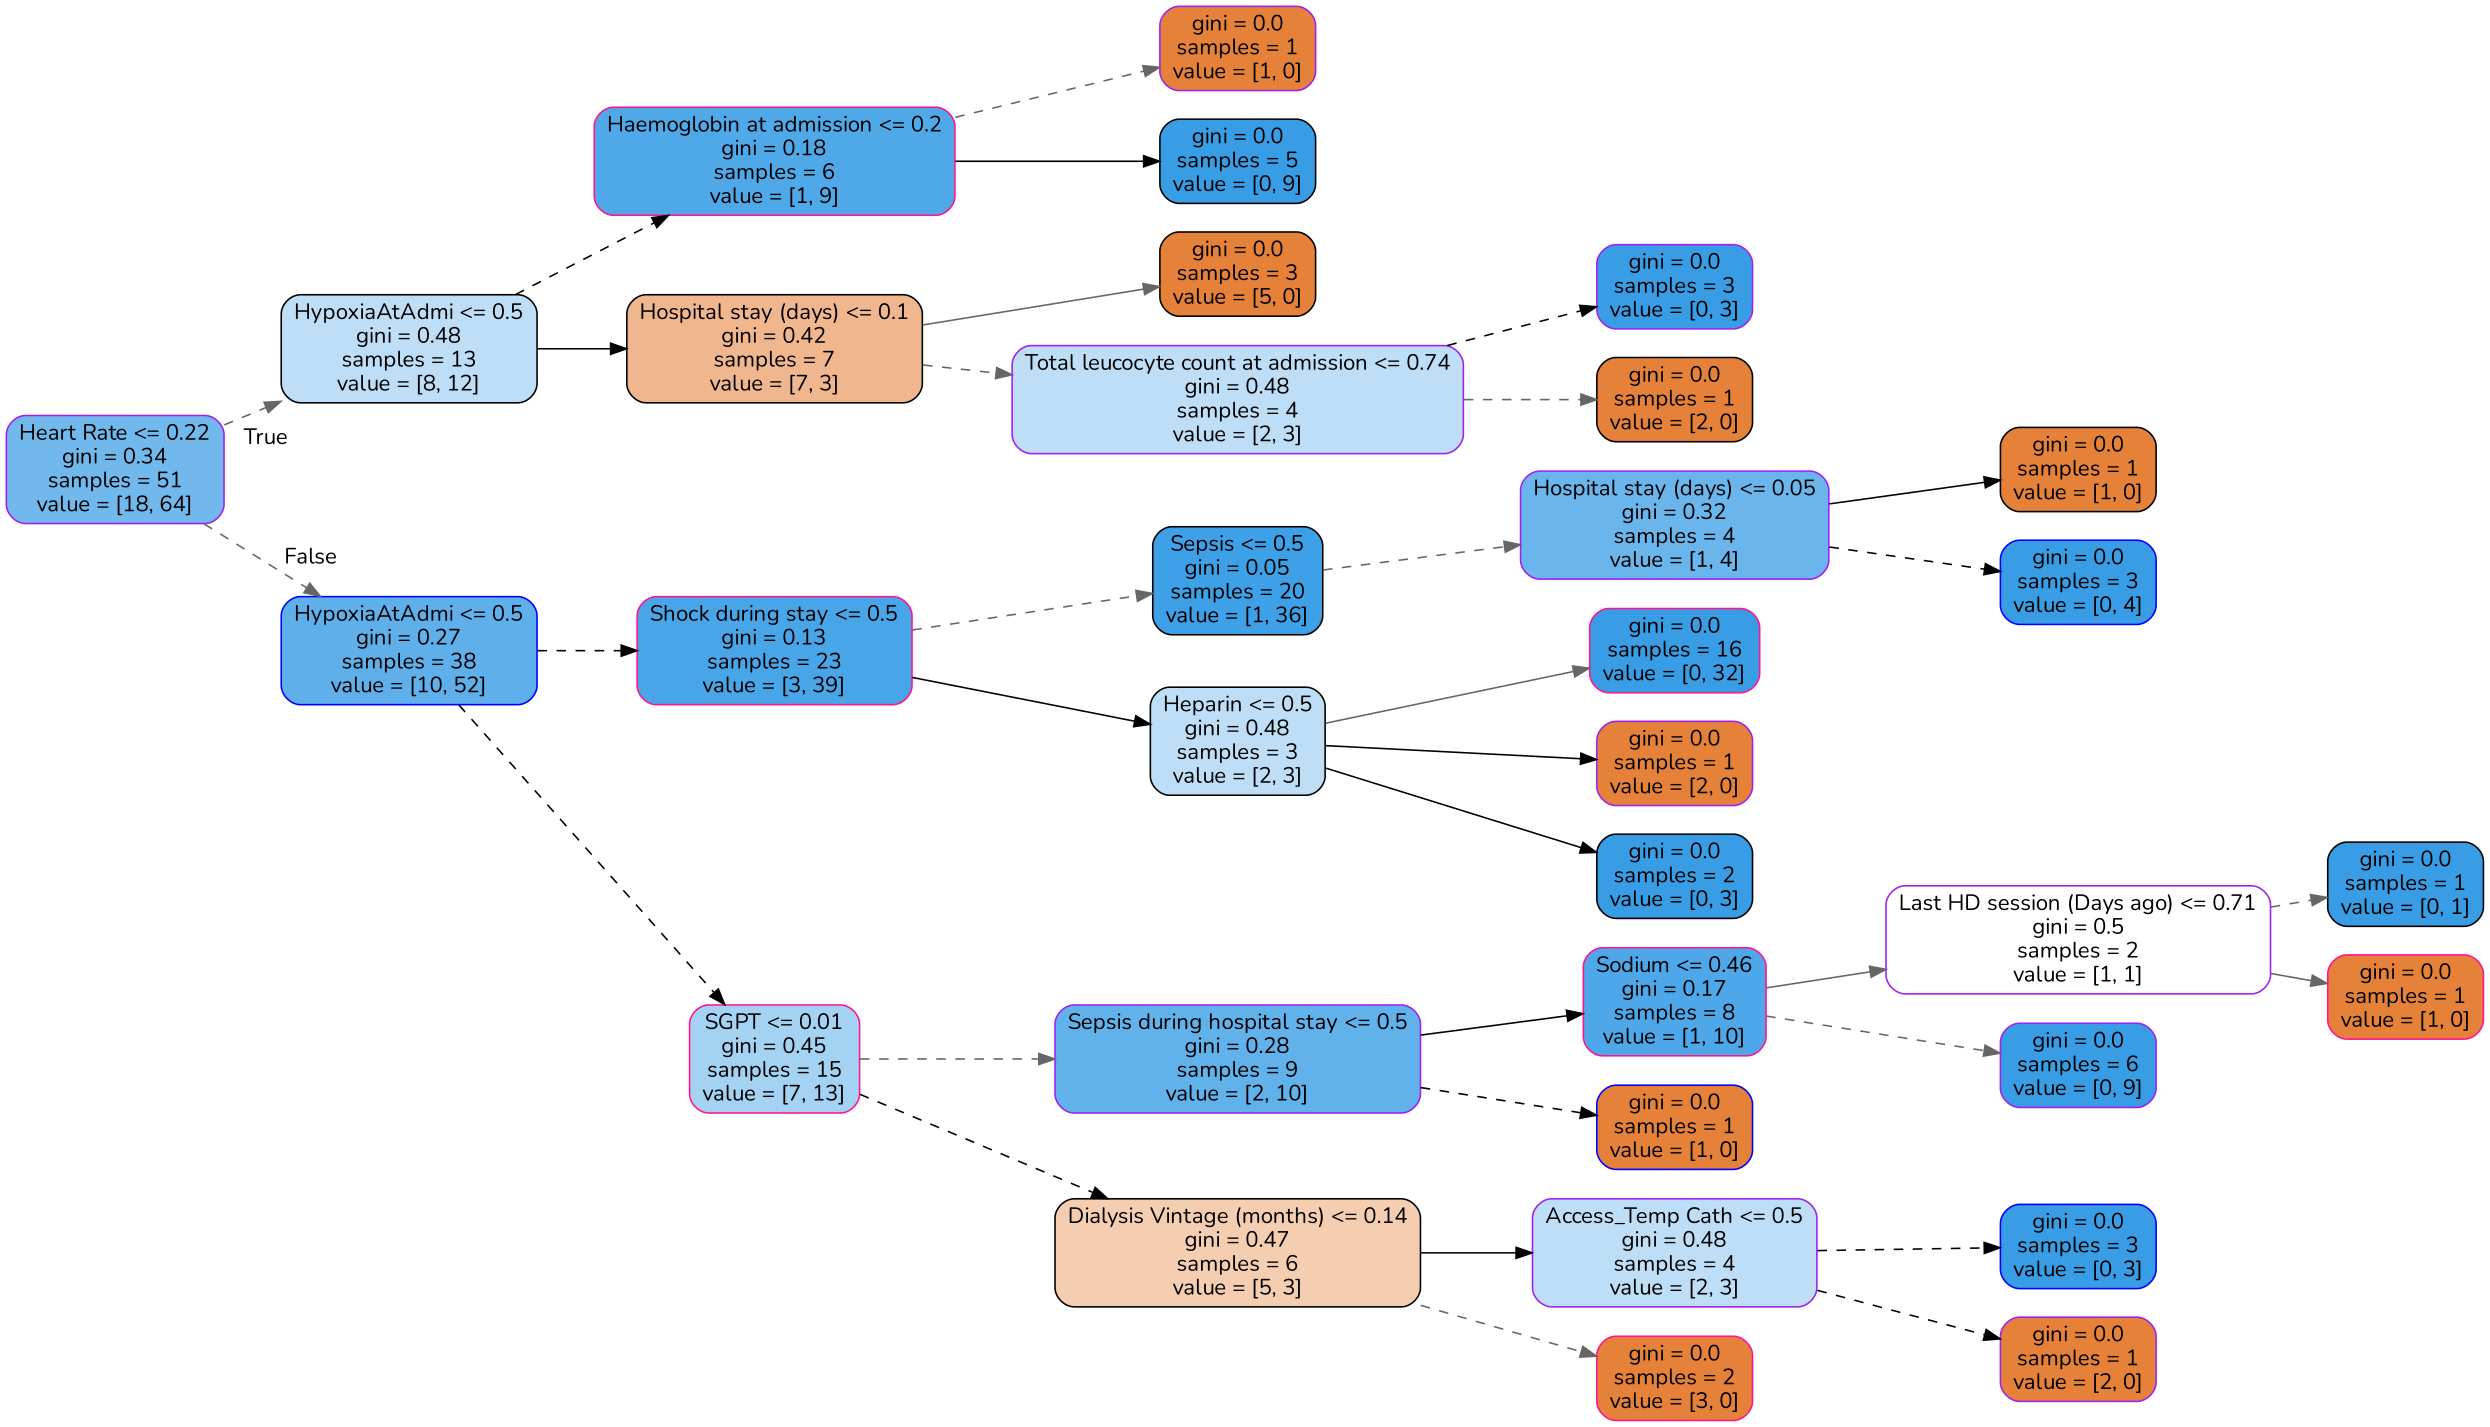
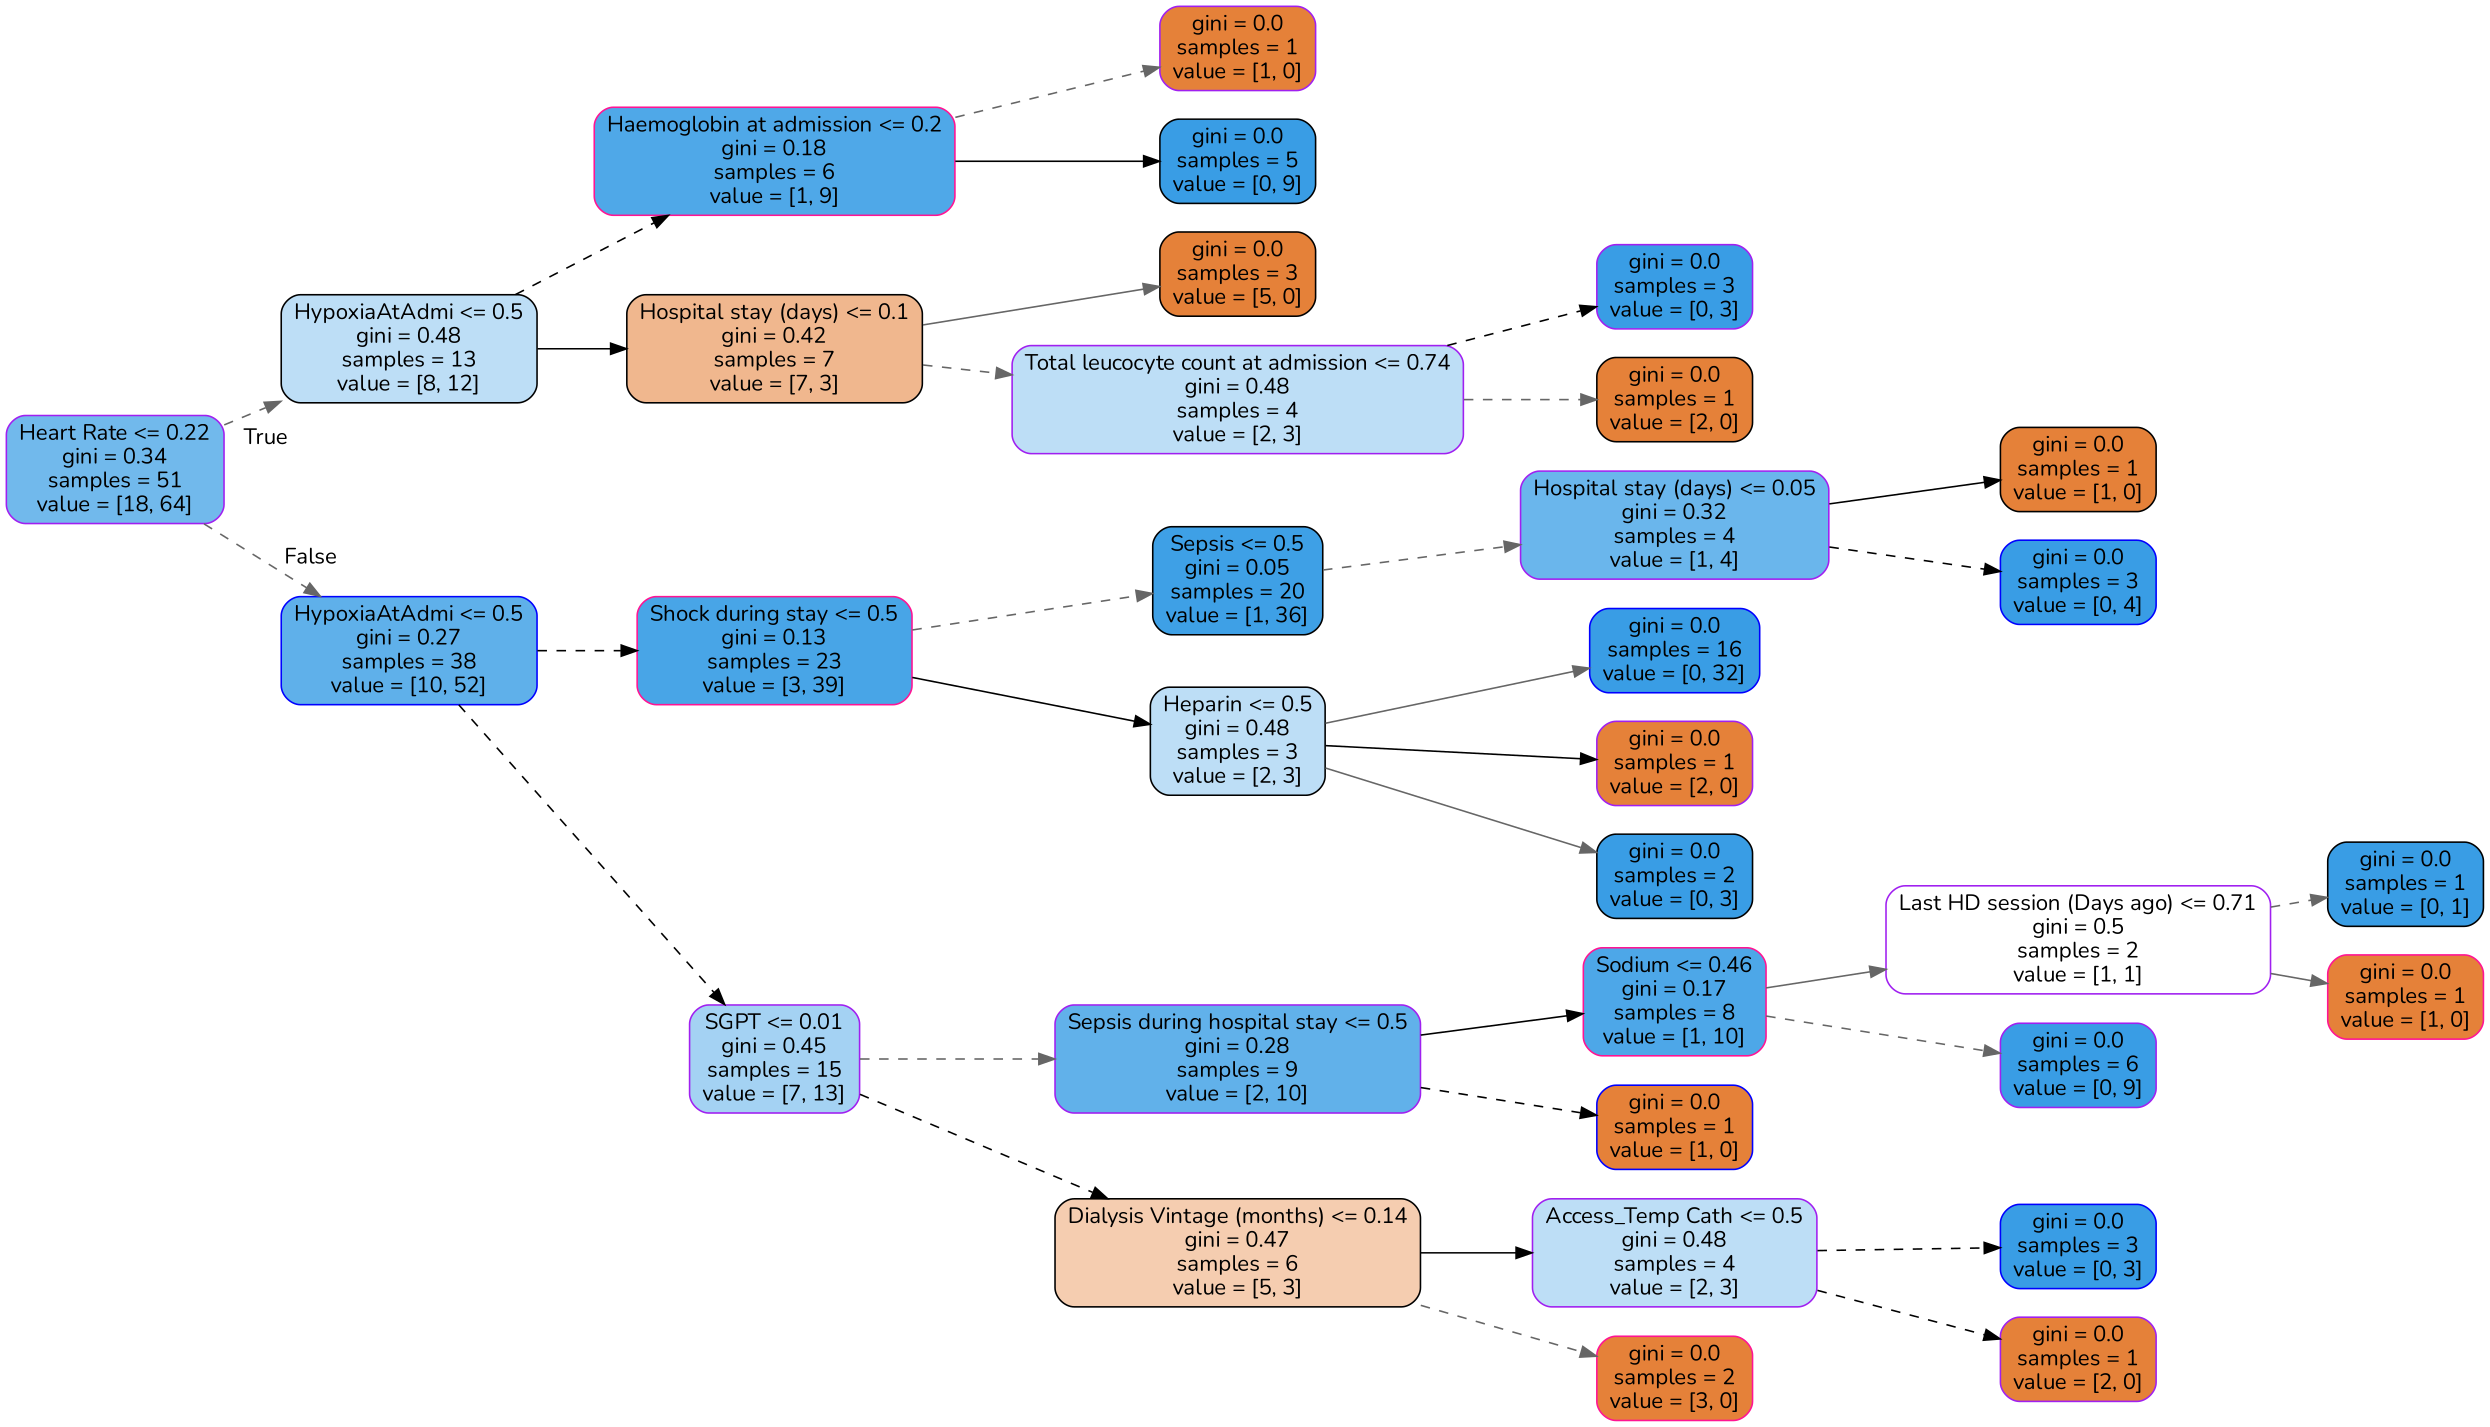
(1675, 651) -> (1675, 651)
(1453, 808) -> (1453, 808)
(775, 1059) -> (775, 1059)
